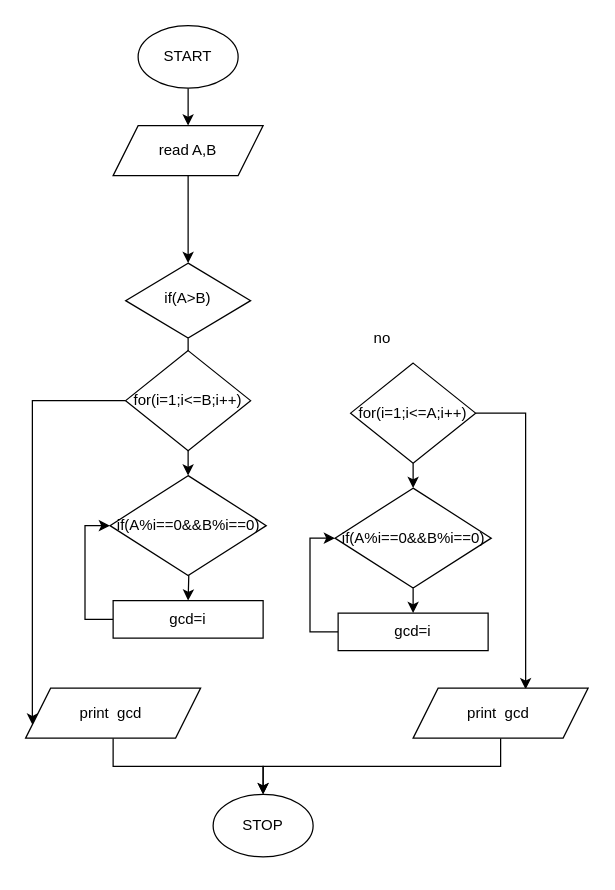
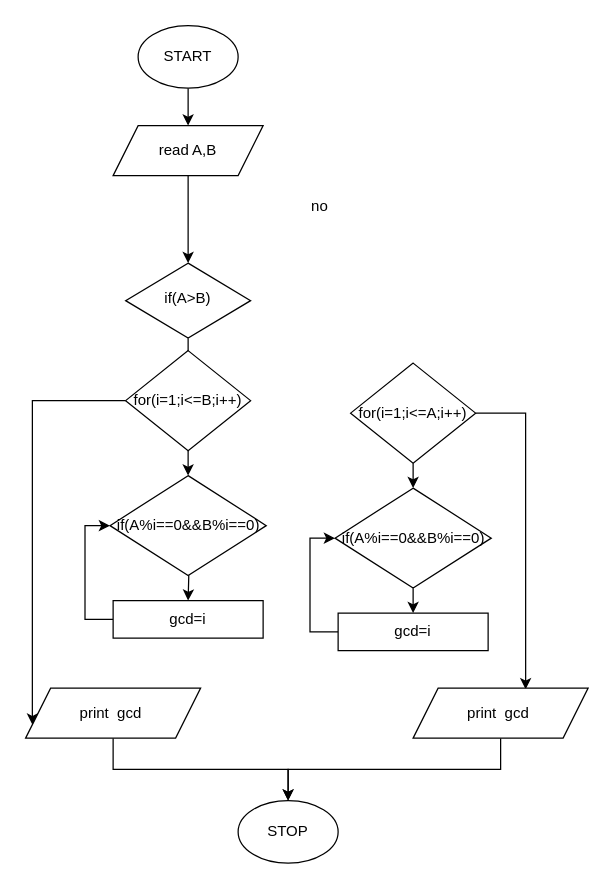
(382, 338) -> (319, 207)
(263, 826) -> (288, 832)
